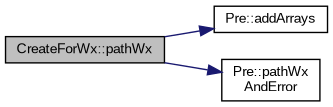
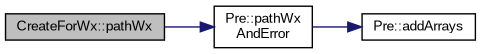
(182, 34) -> (330, 27)
